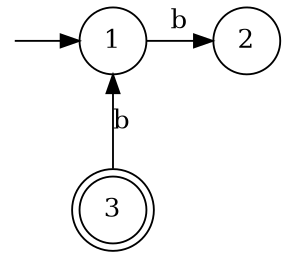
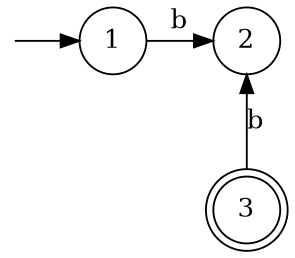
(113, 131) -> (247, 131)
